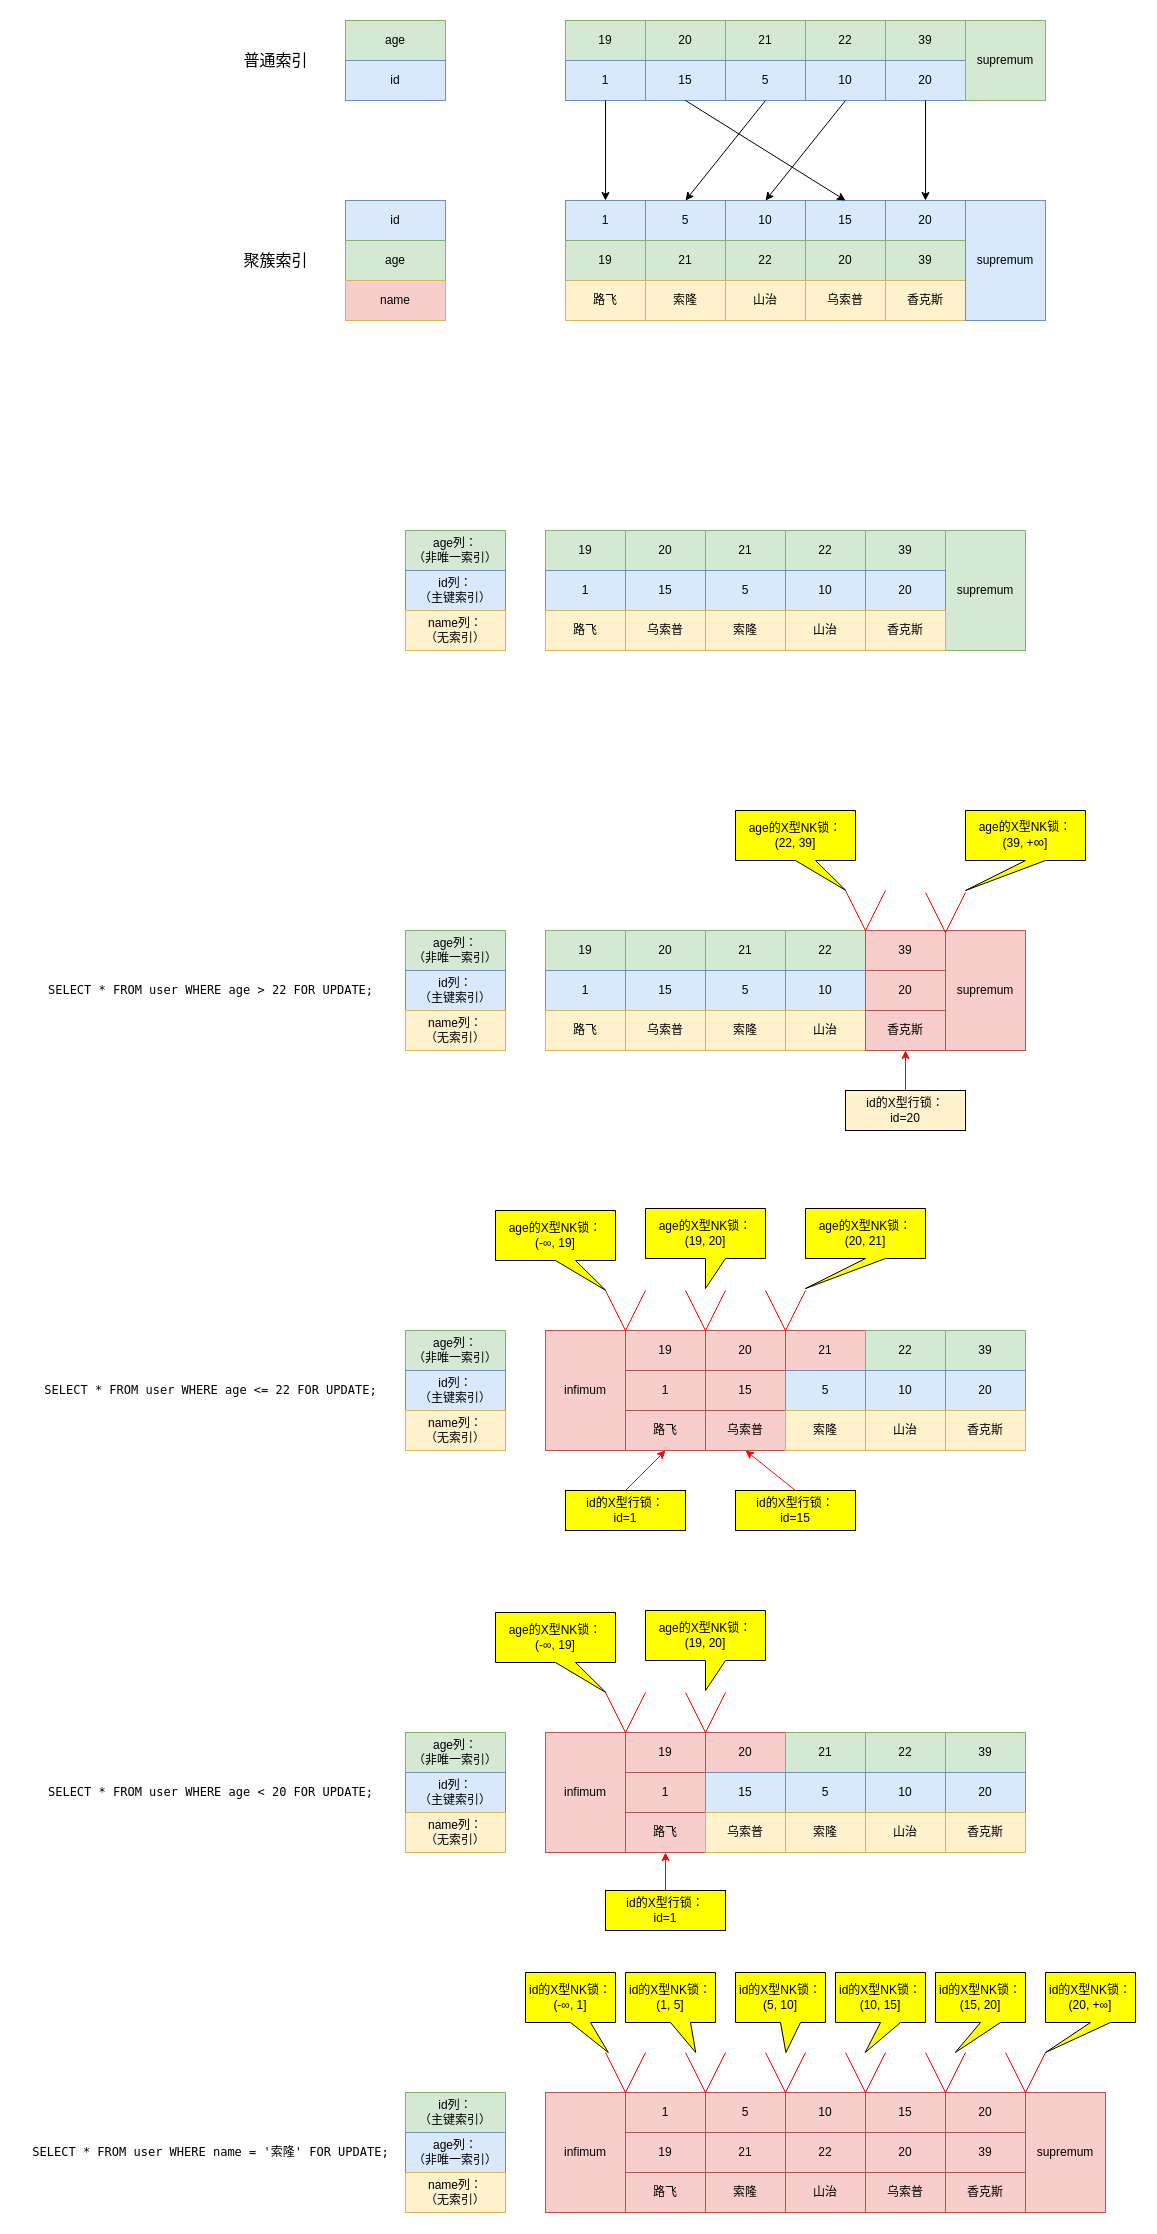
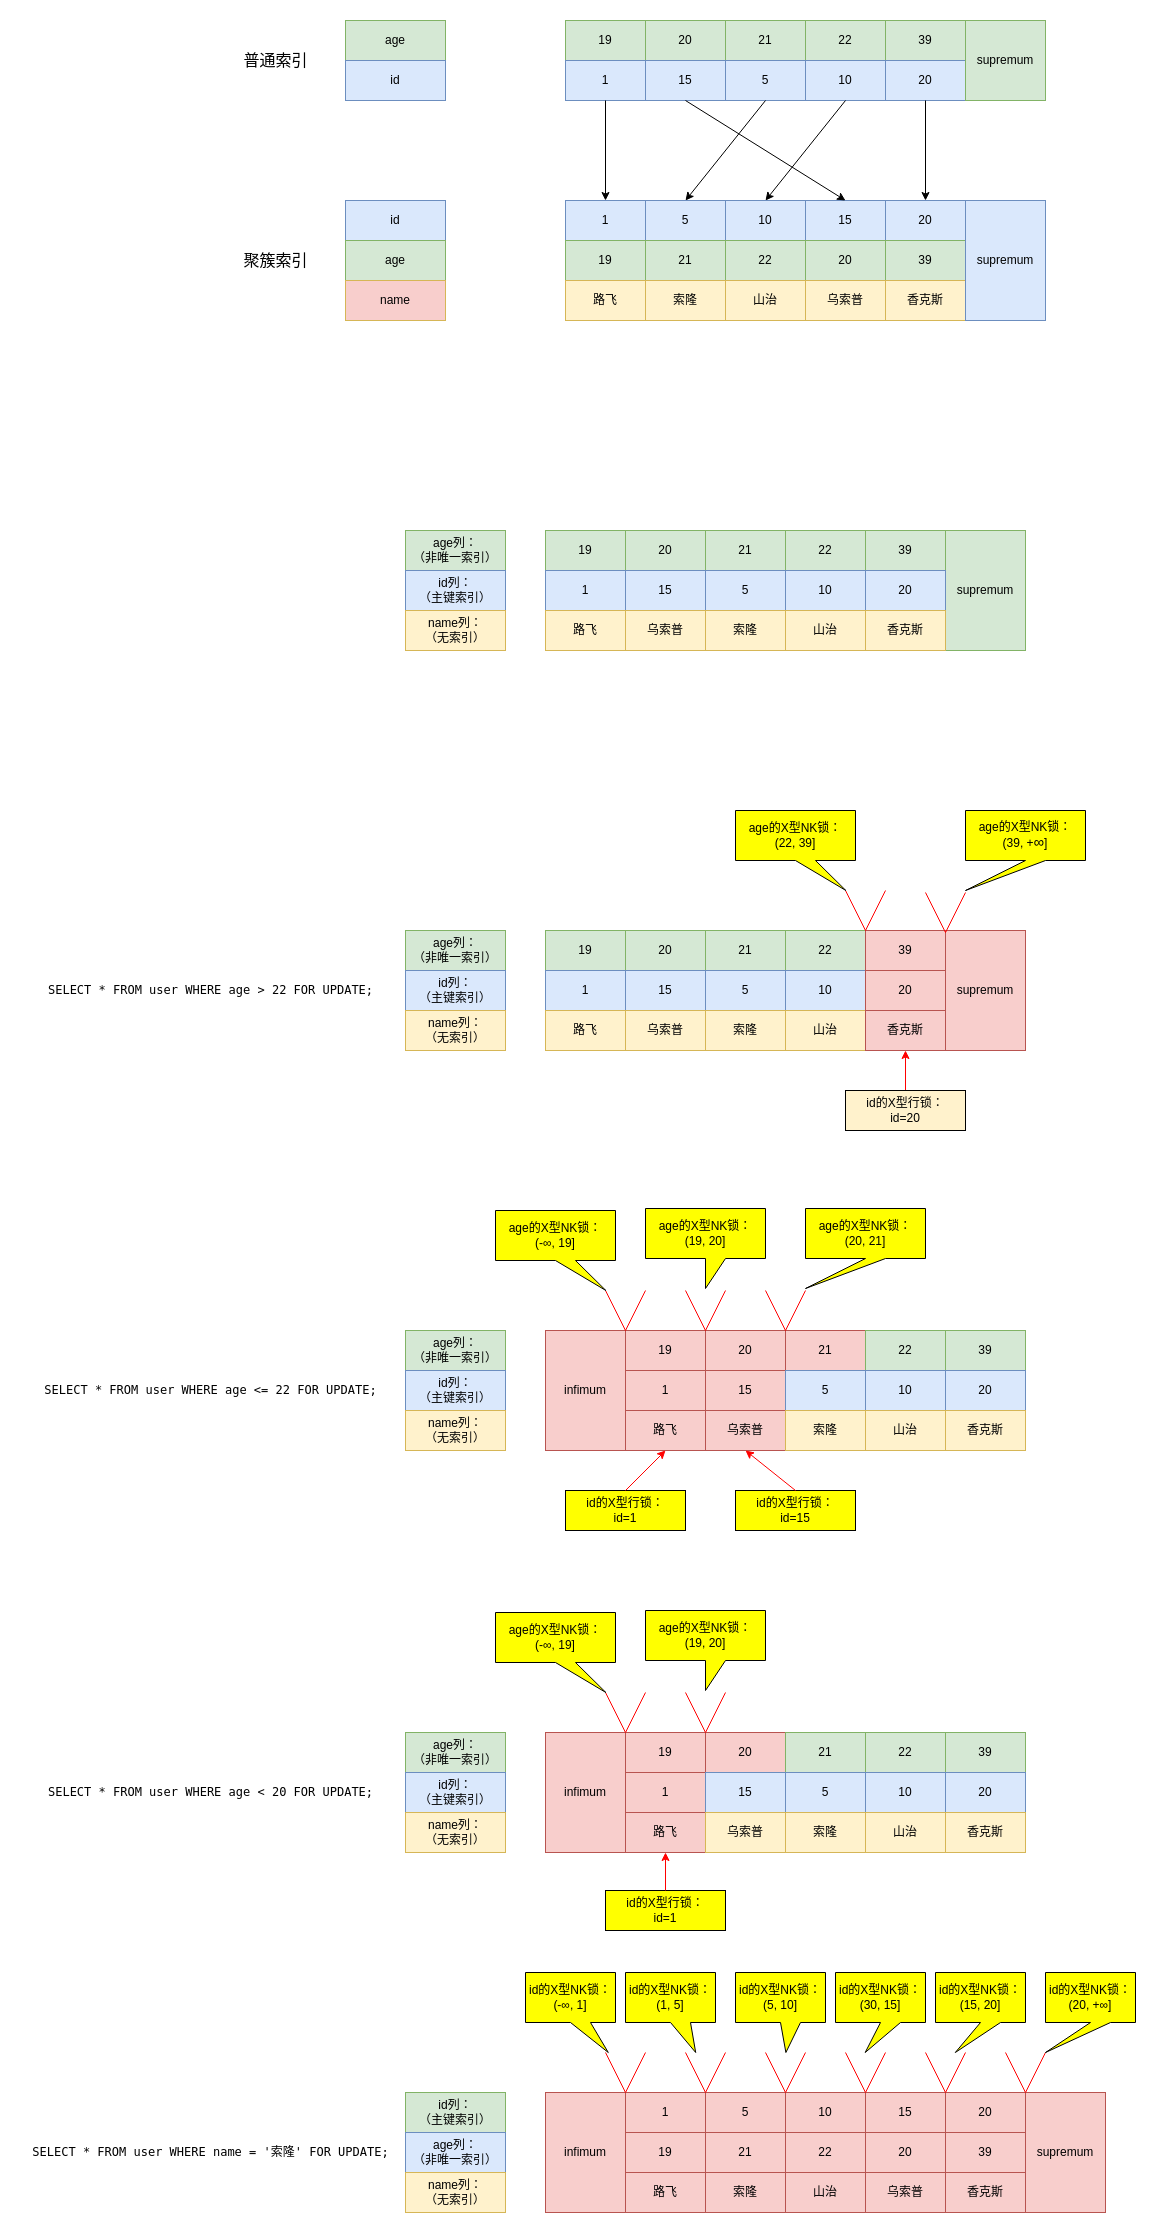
(881, 1998) -> (881, 1998)
